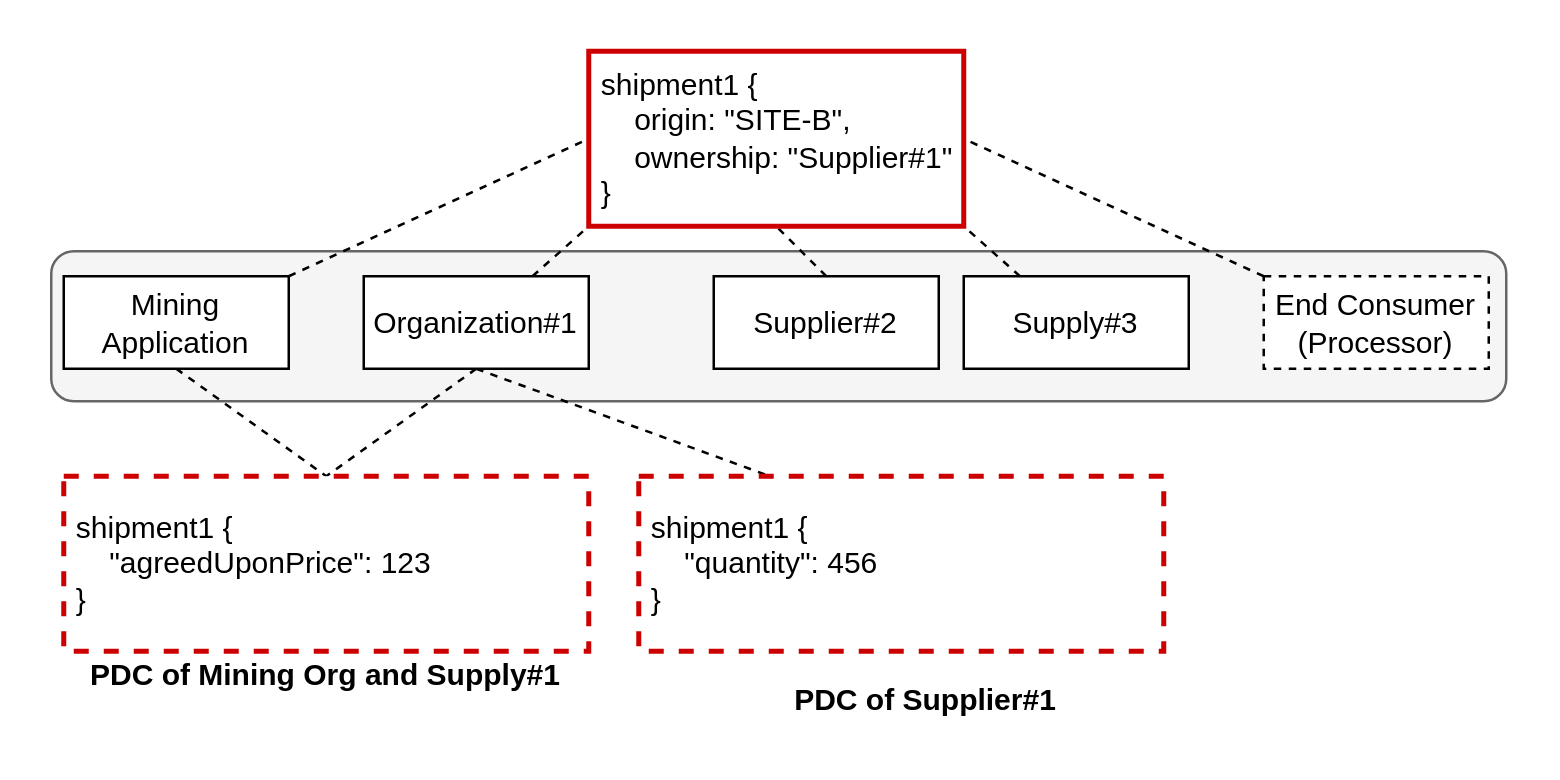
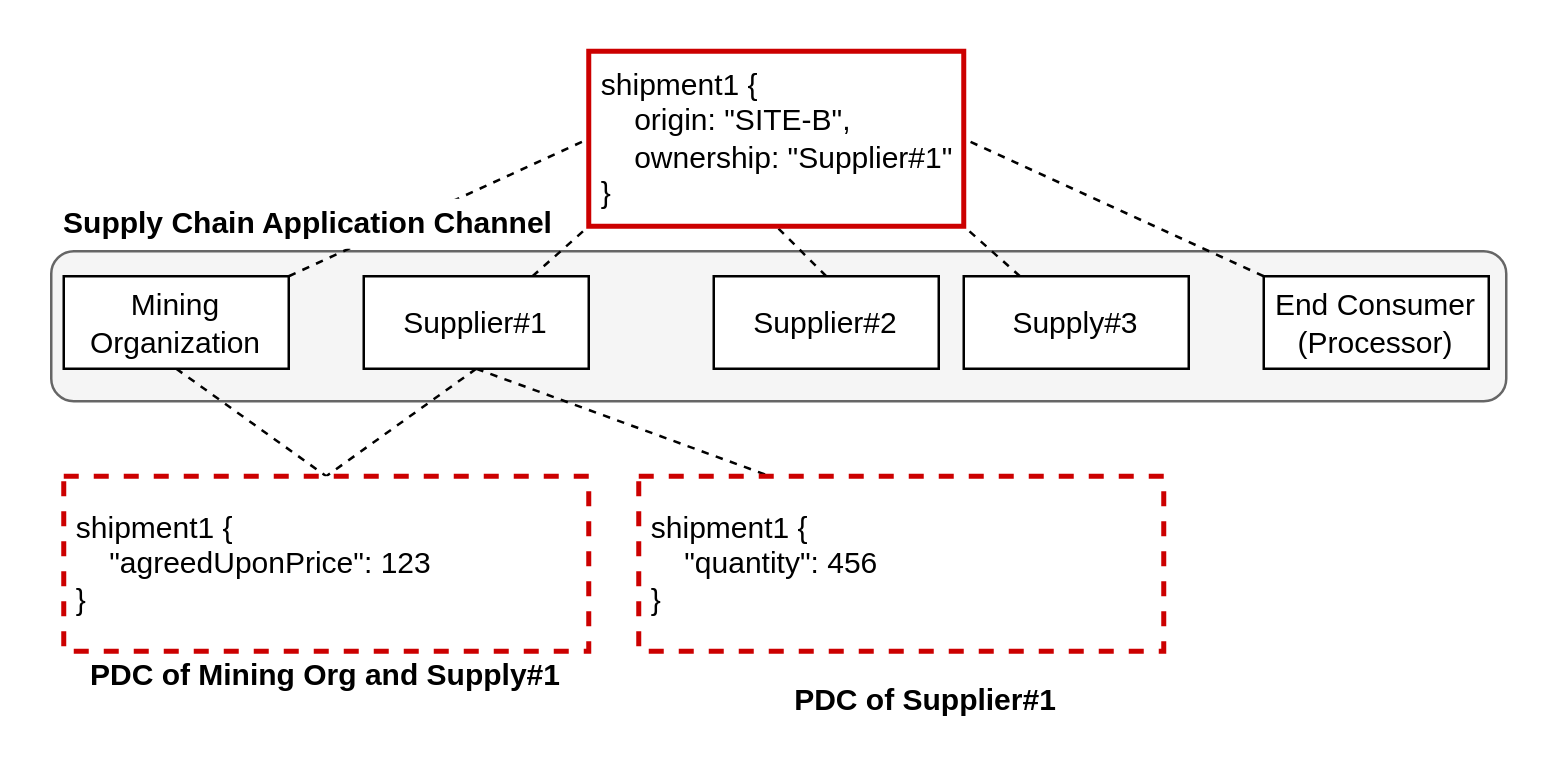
none -> (309, 224)
(1376, 323) -> (1376, 323)
(176, 324) -> (176, 324)
(476, 324) -> (476, 324)
